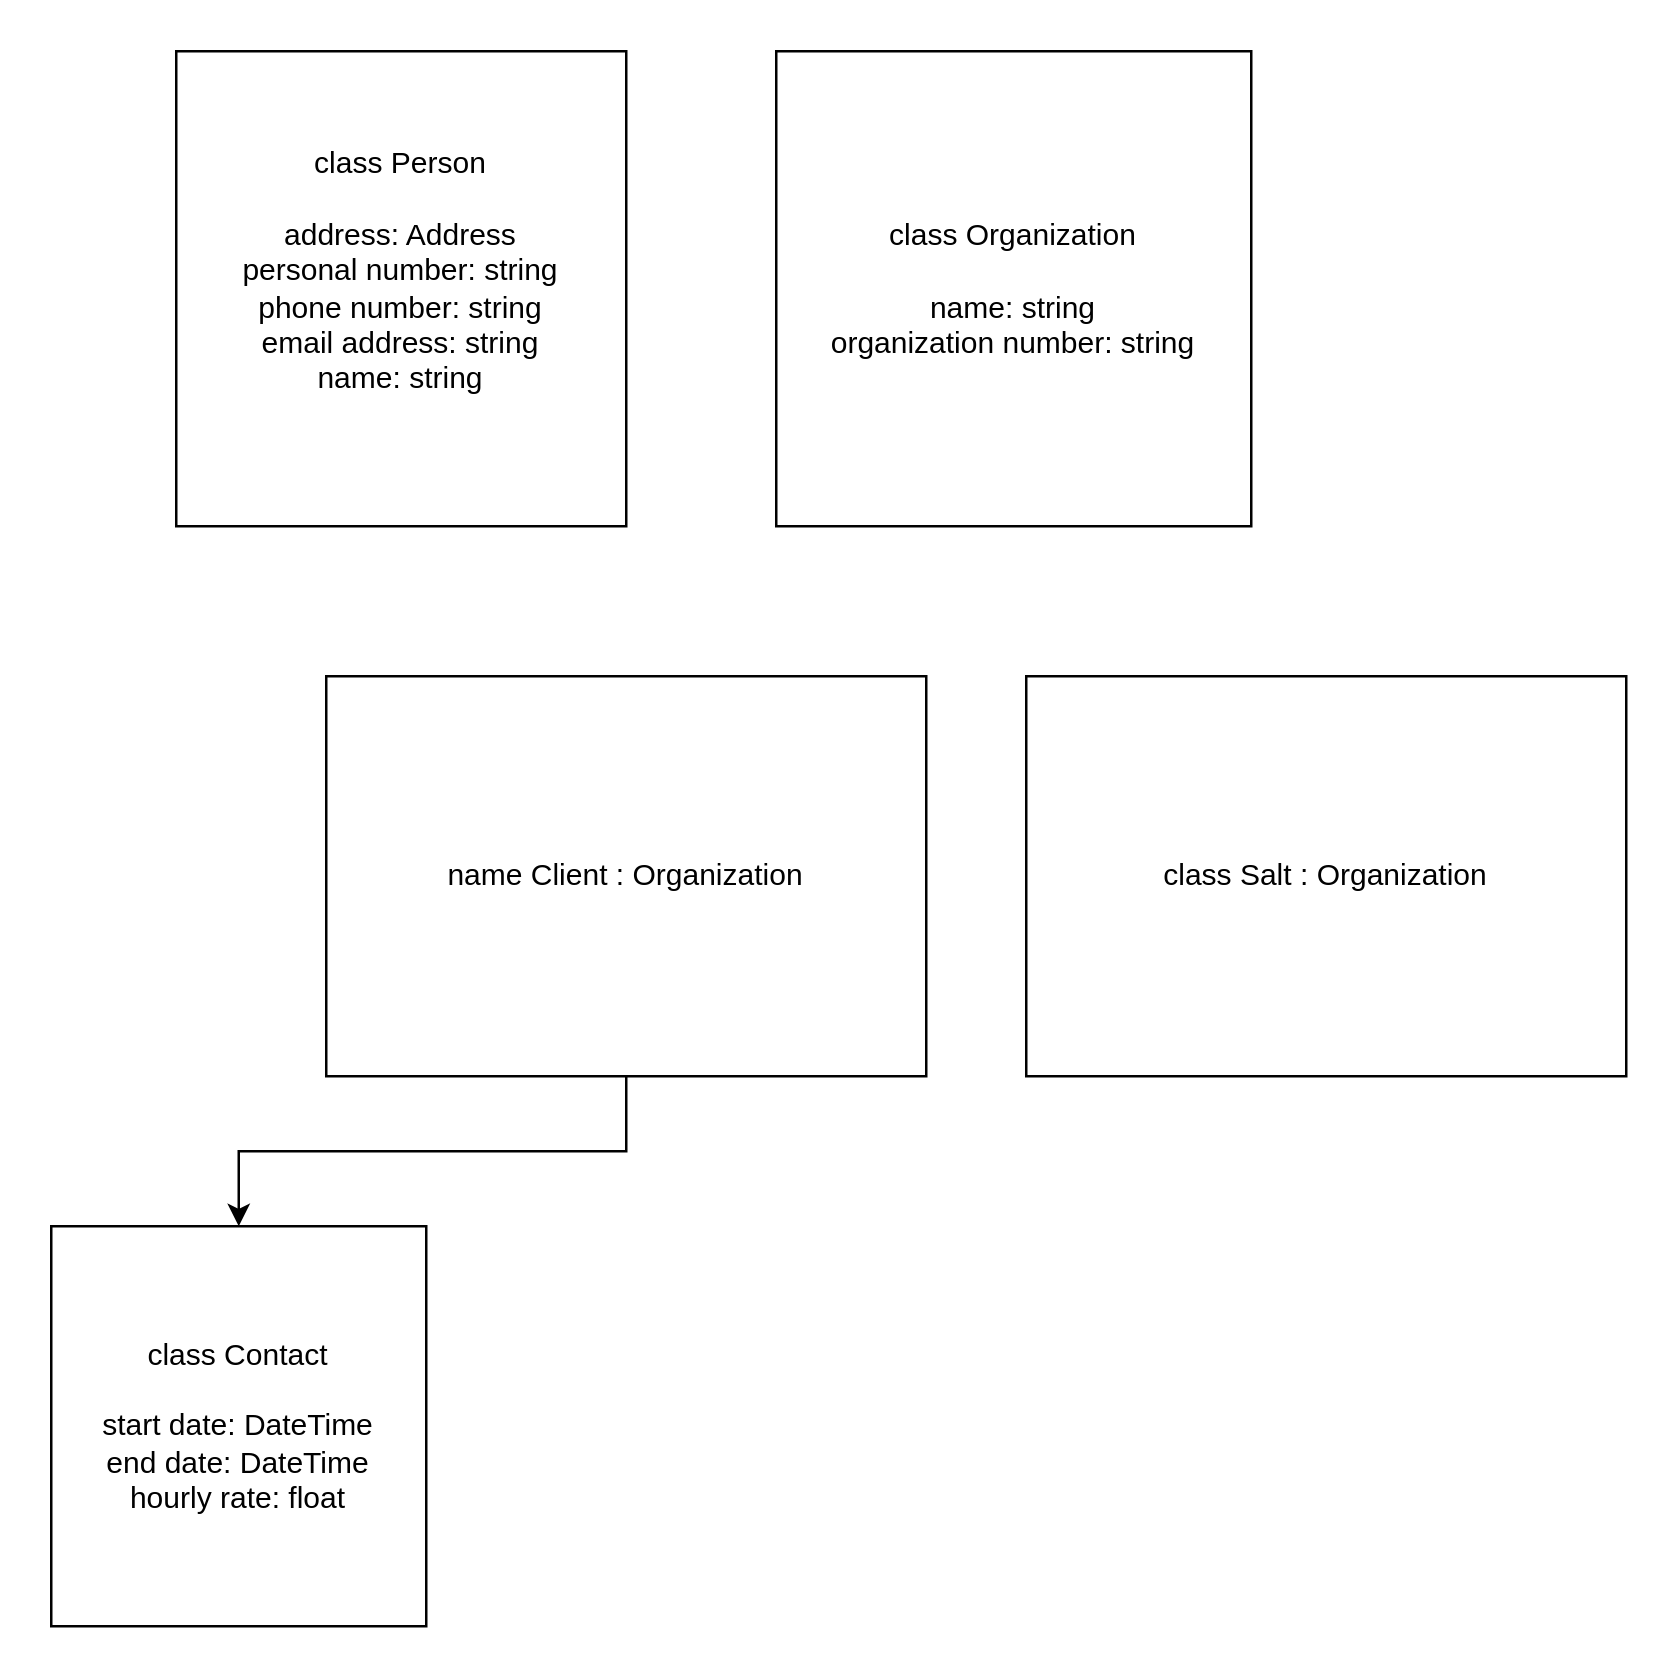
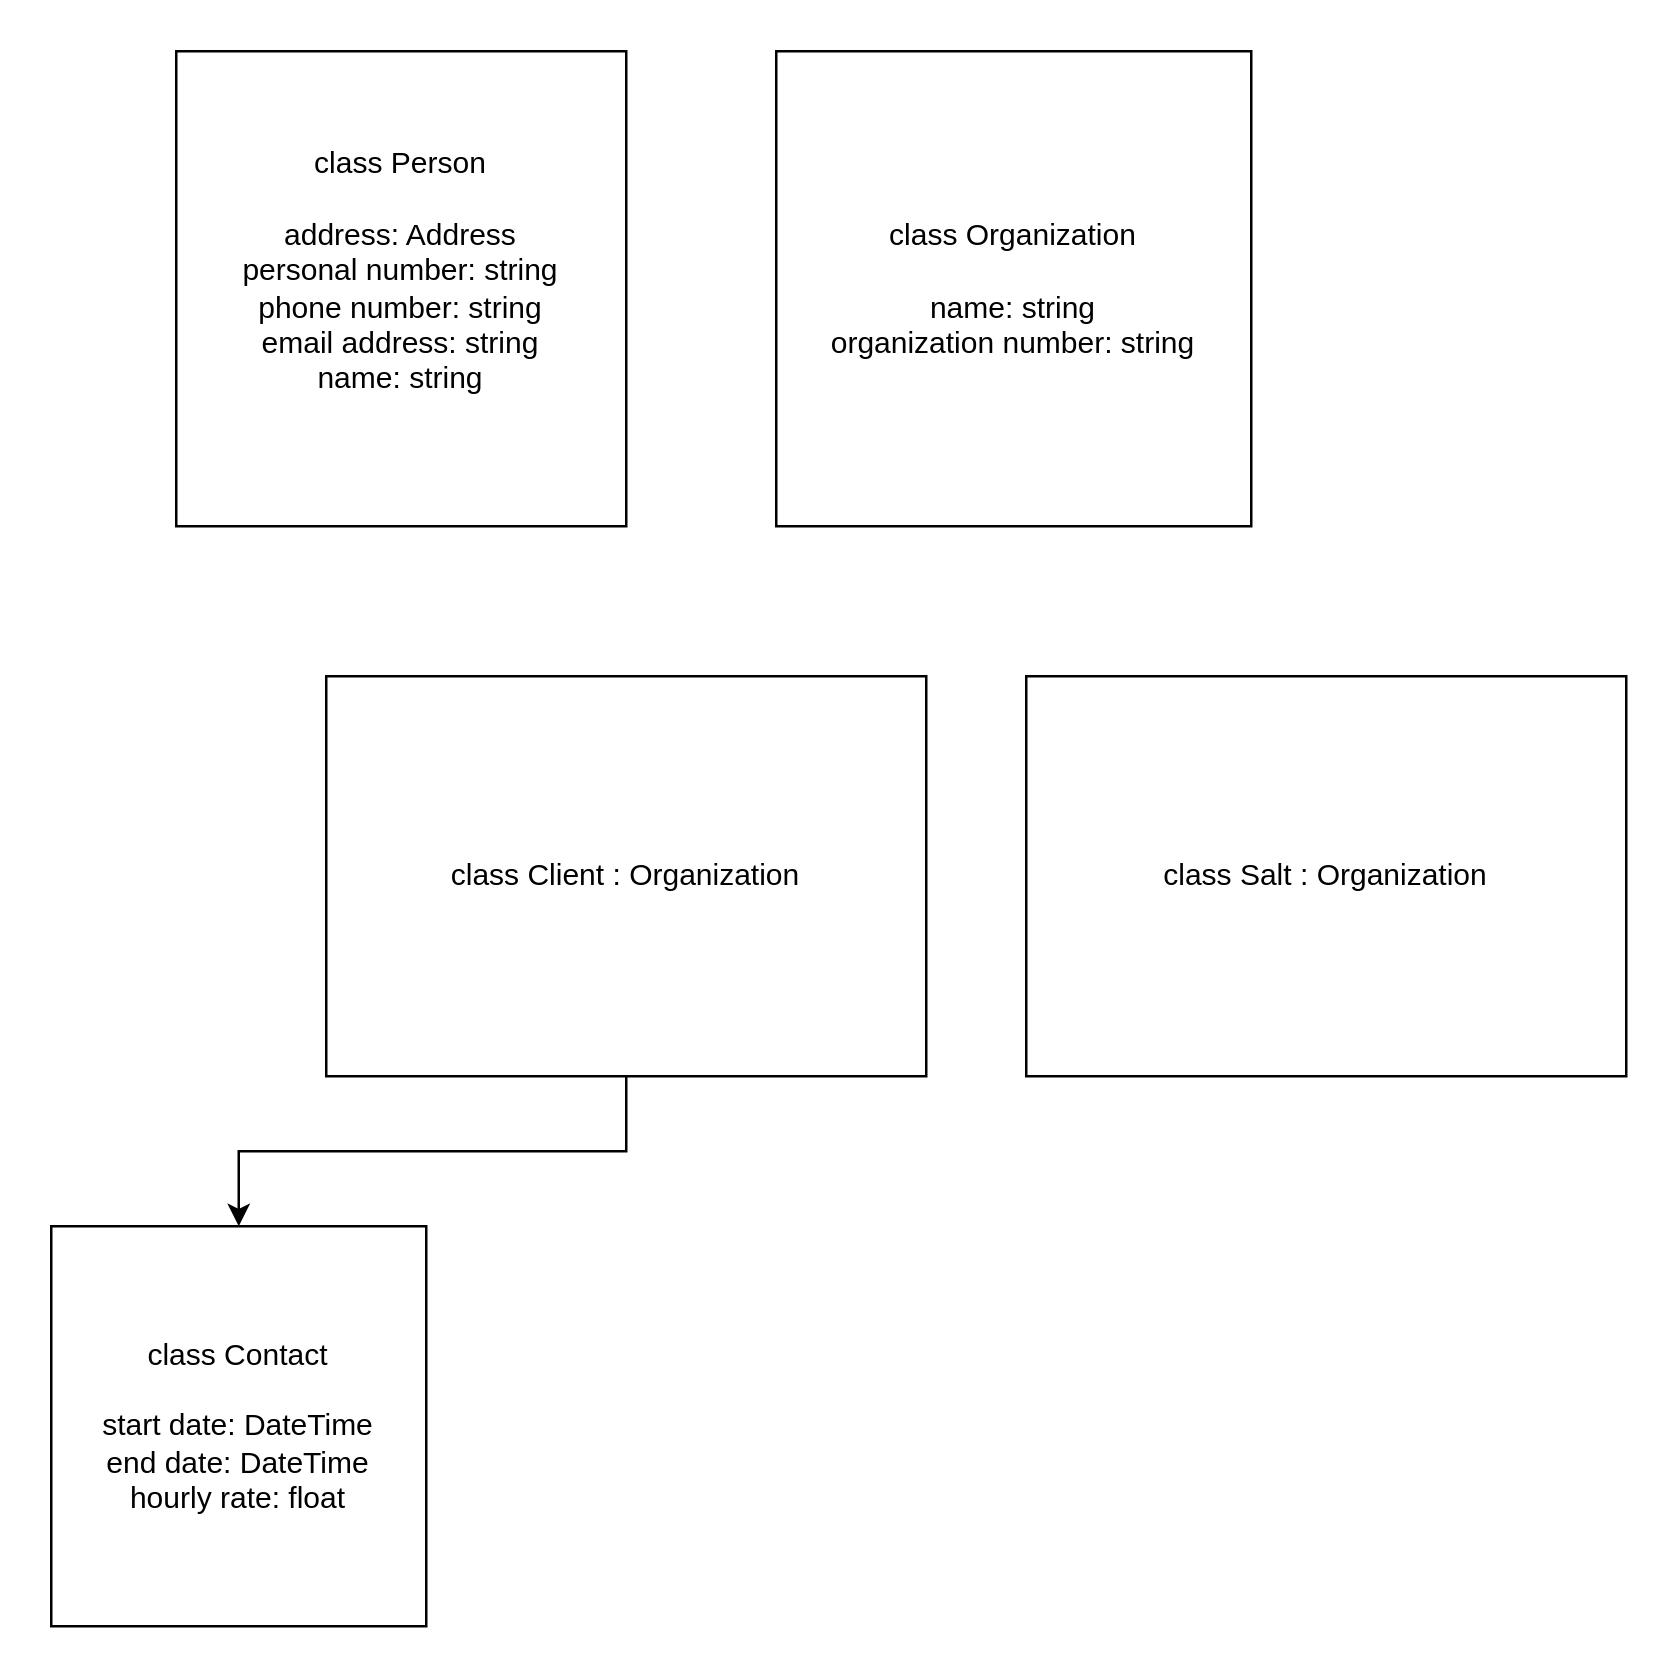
(626, 876) -> (626, 876)
